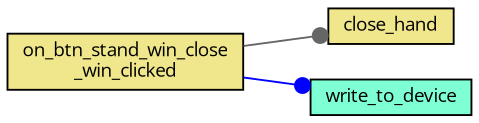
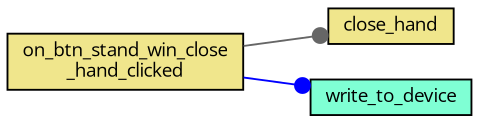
(125, 62) -> (125, 62)
